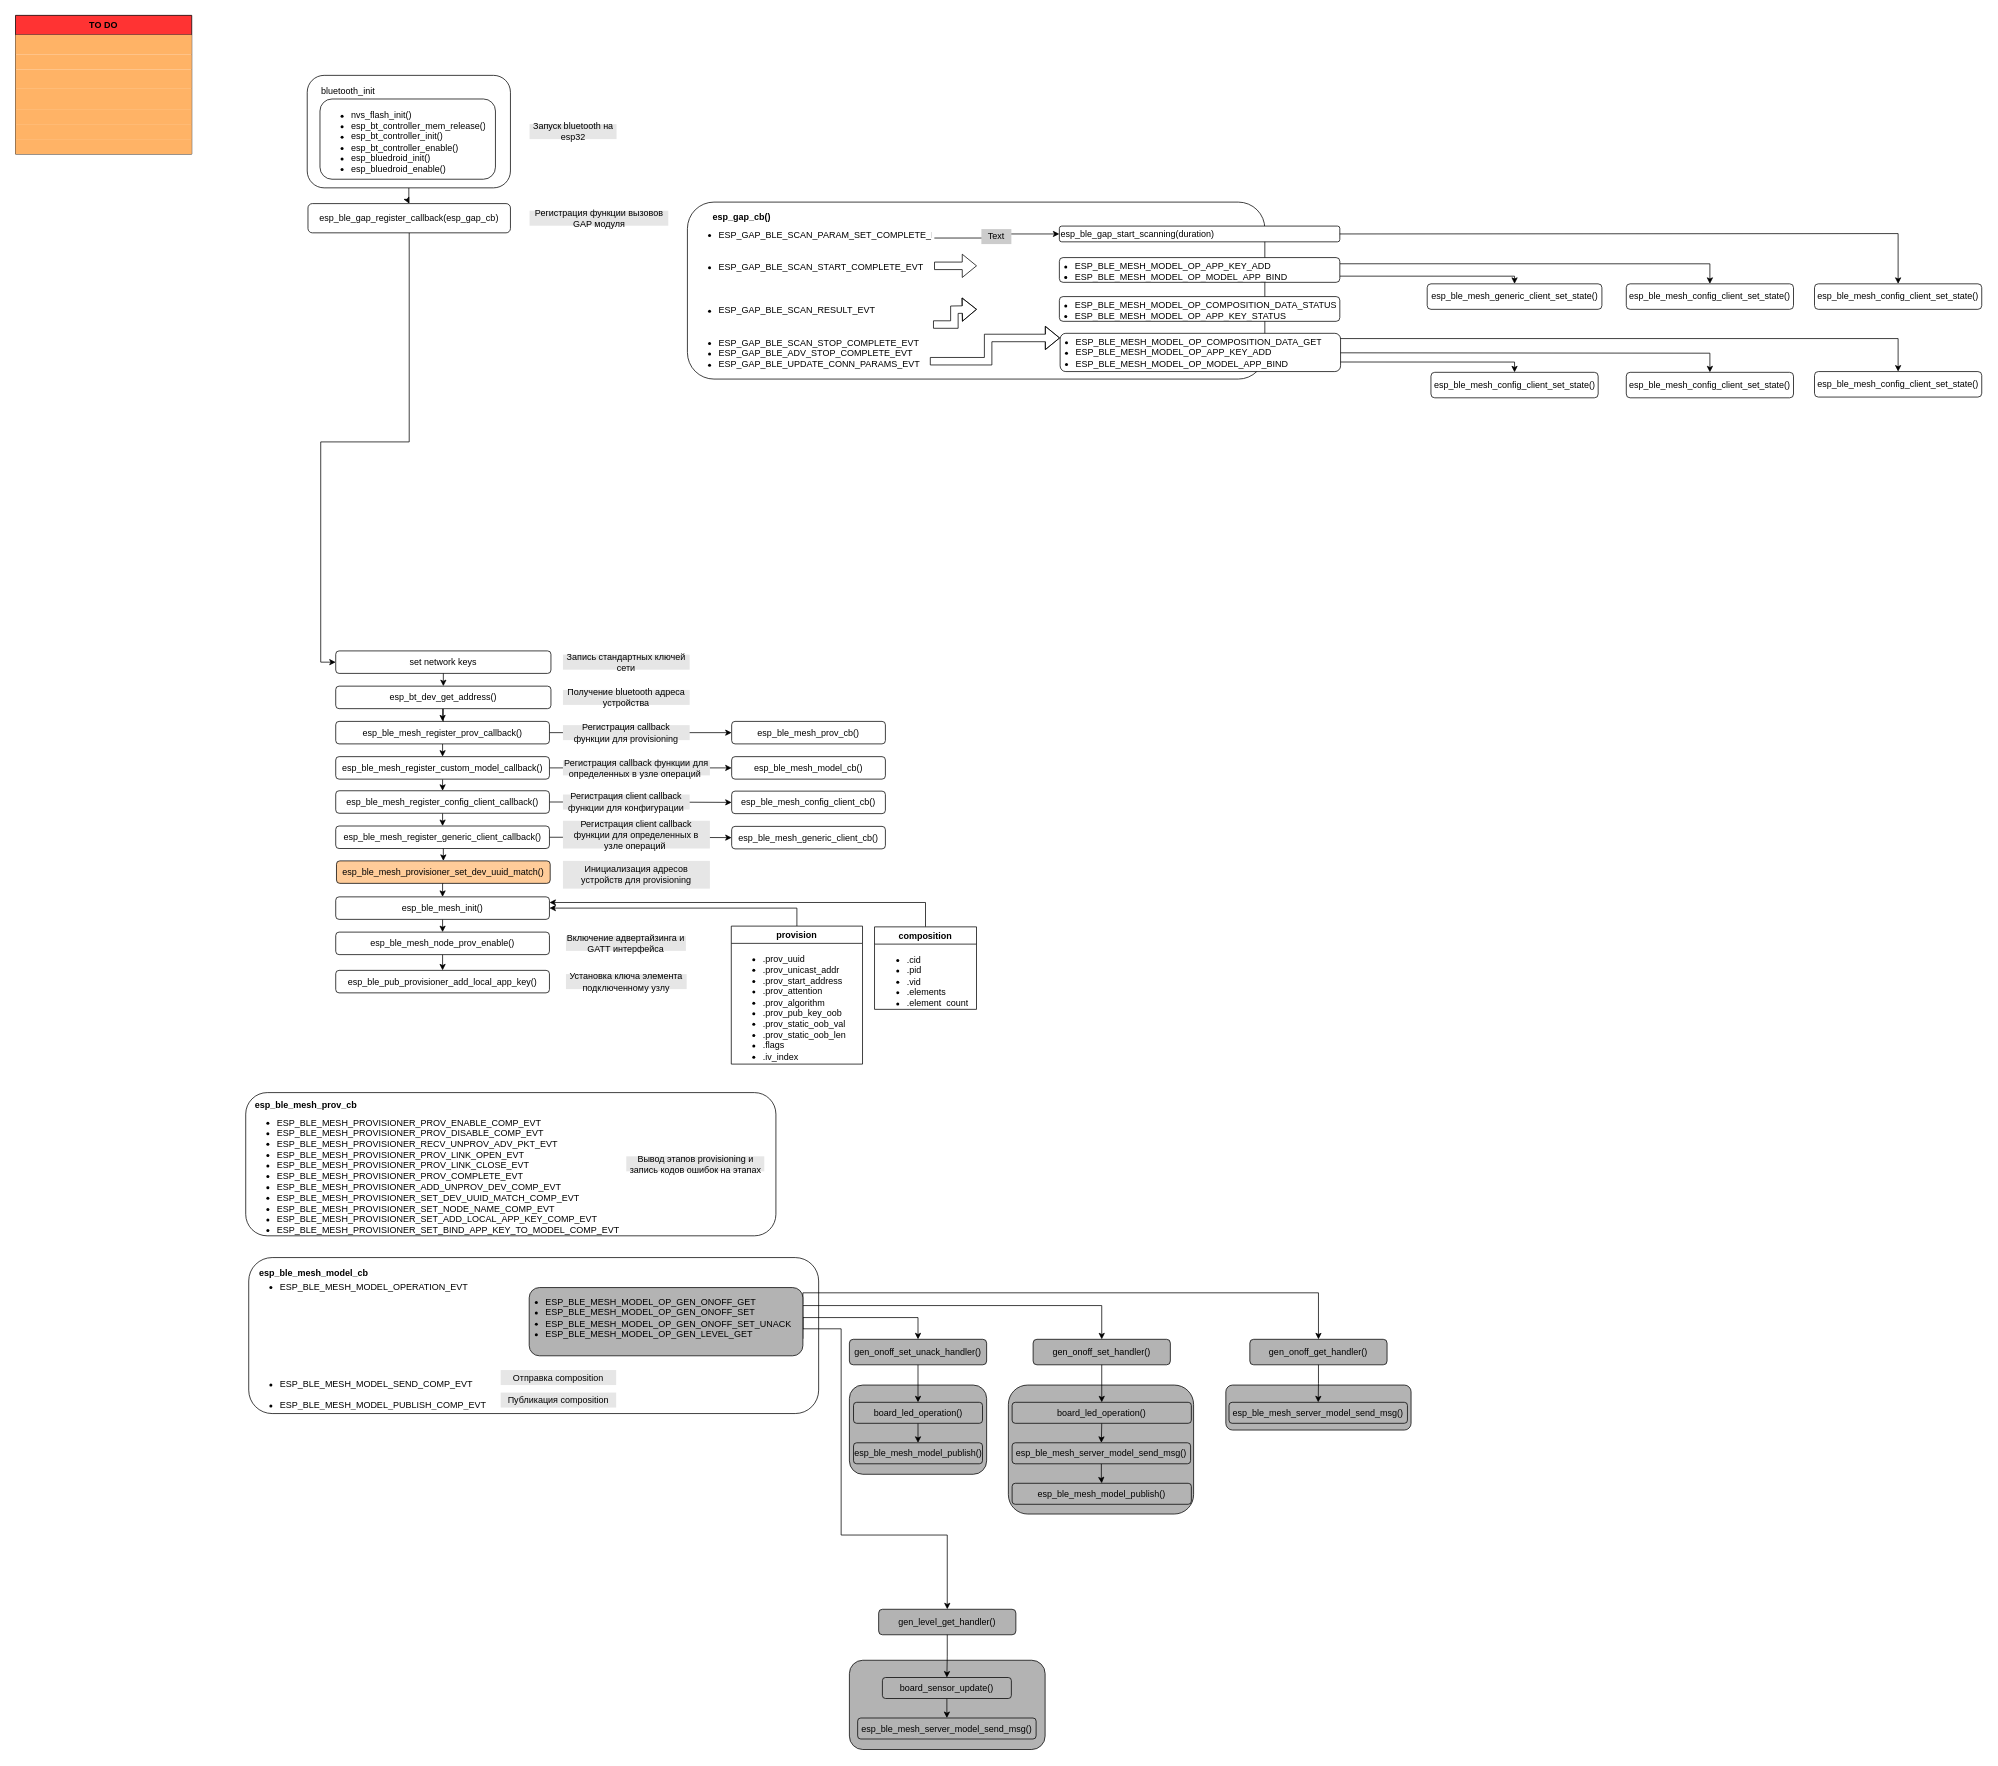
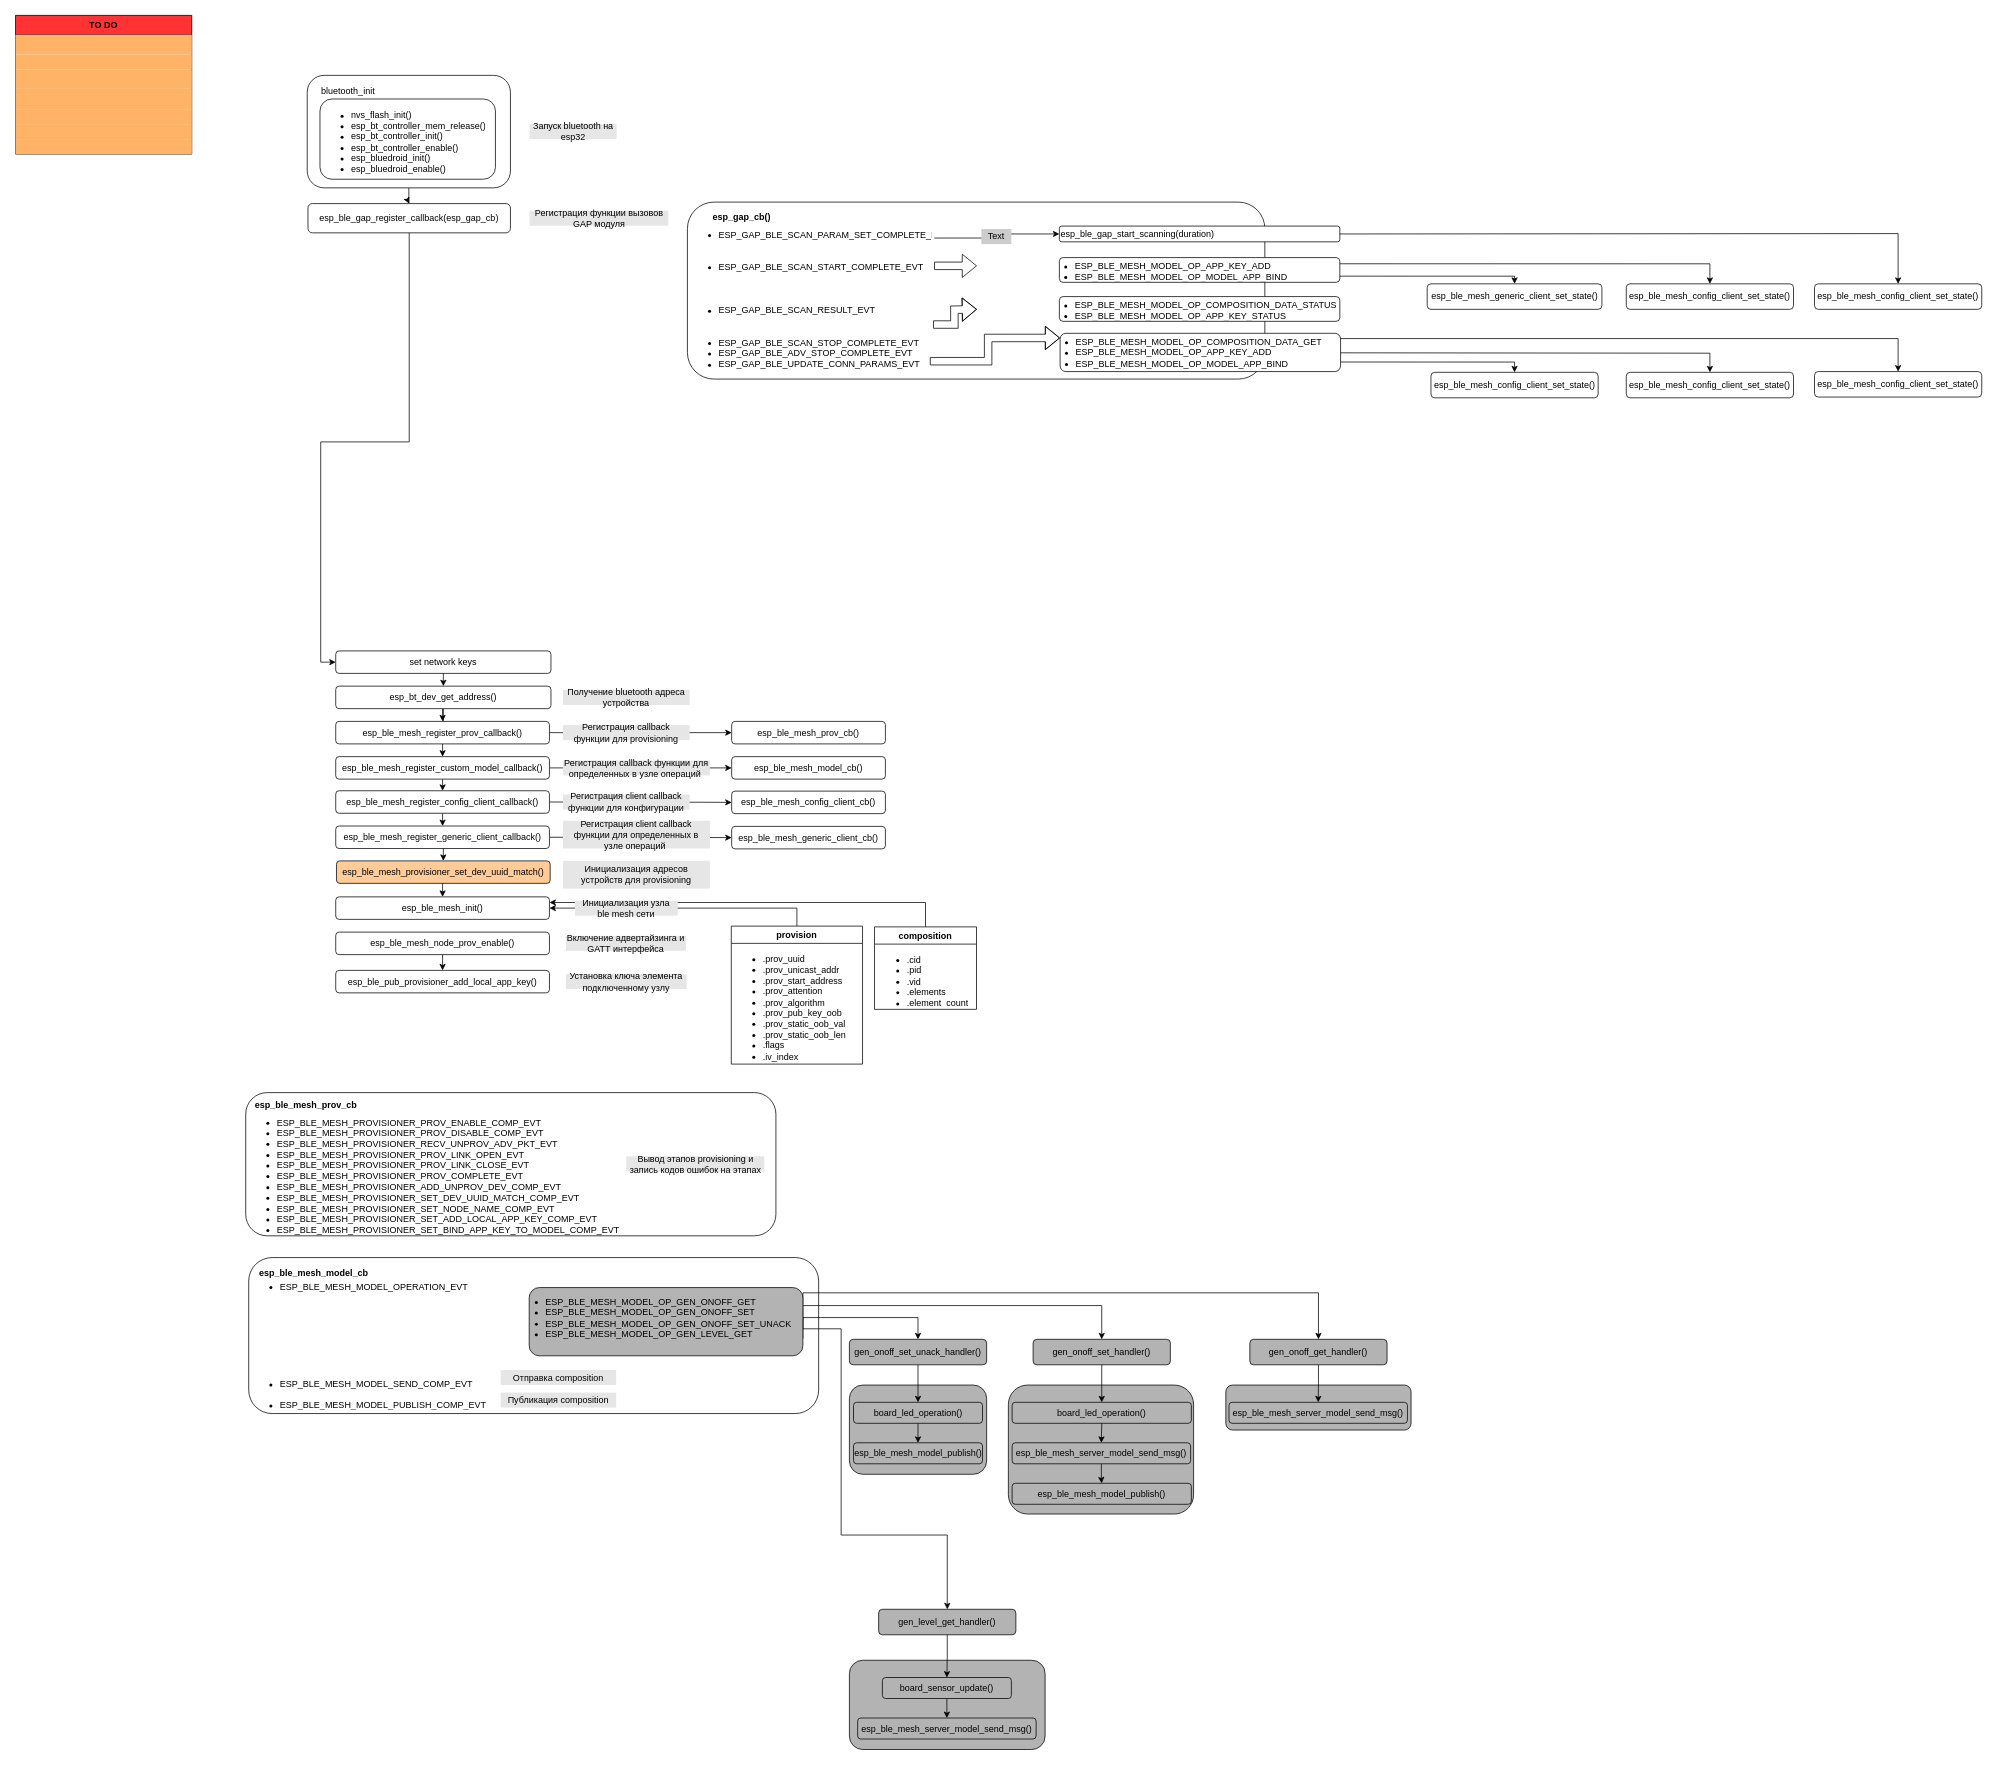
(626, 662) -> none
none -> (626, 908)
(443, 923) -> none
